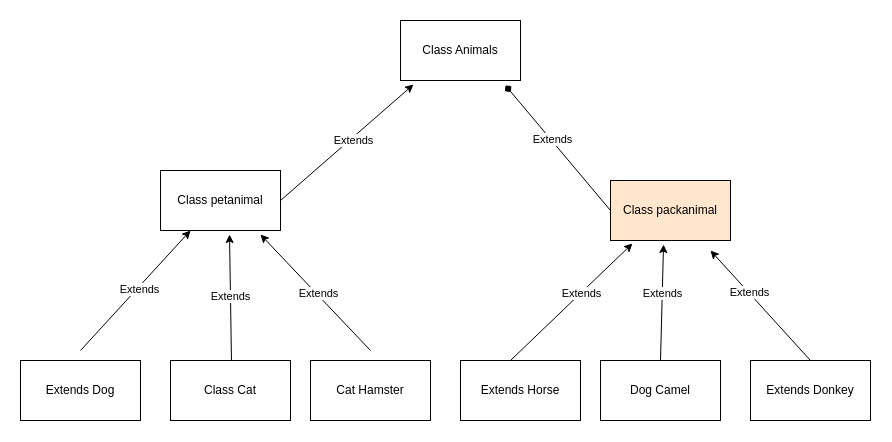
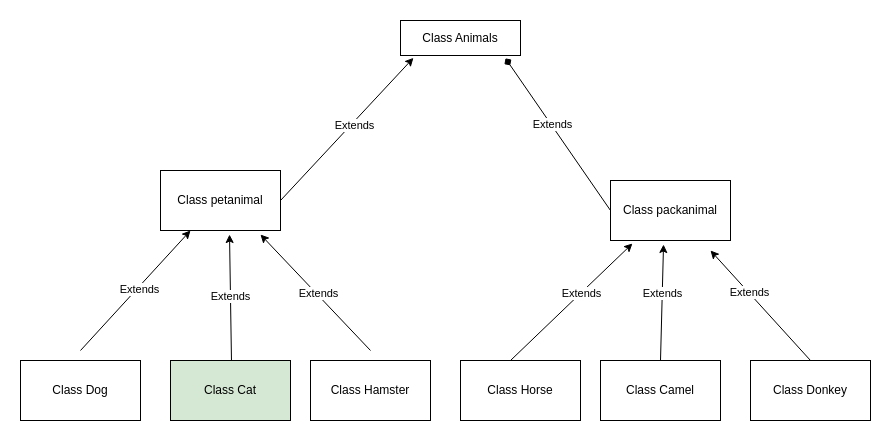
(461, 51) -> (461, 38)
(671, 211) -> (671, 211)
(81, 391) -> (81, 391)
(231, 391) -> (231, 391)
(371, 391) -> (371, 391)
(521, 391) -> (521, 391)
(661, 391) -> (661, 391)
(811, 391) -> (811, 391)
